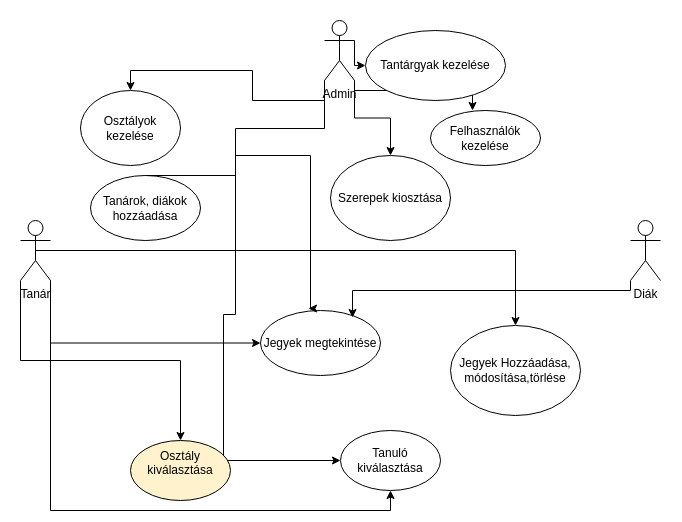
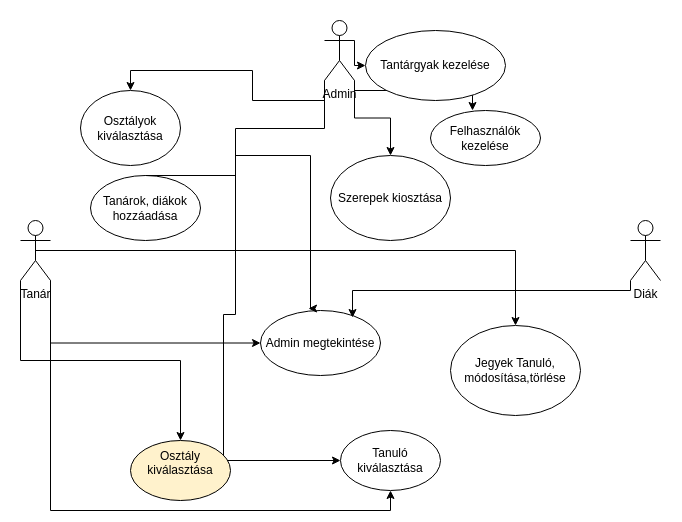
(131, 129) -> (131, 129)
(321, 344) -> (321, 344)
(516, 371) -> (516, 371)
